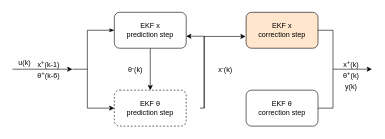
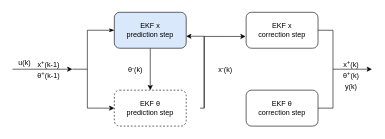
(150, 30) -> (150, 30)
(282, 30) -> (282, 30)
(49, 75) -> (49, 75)
